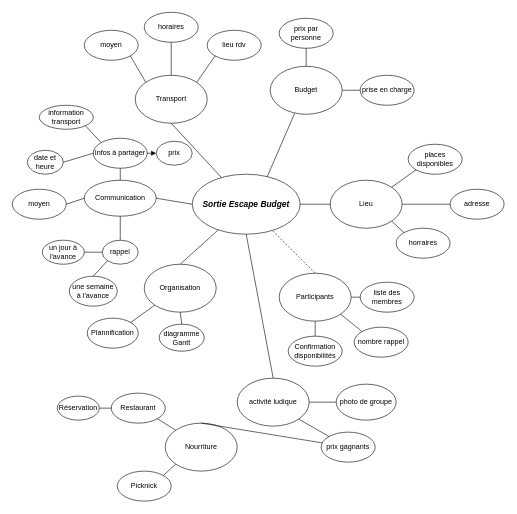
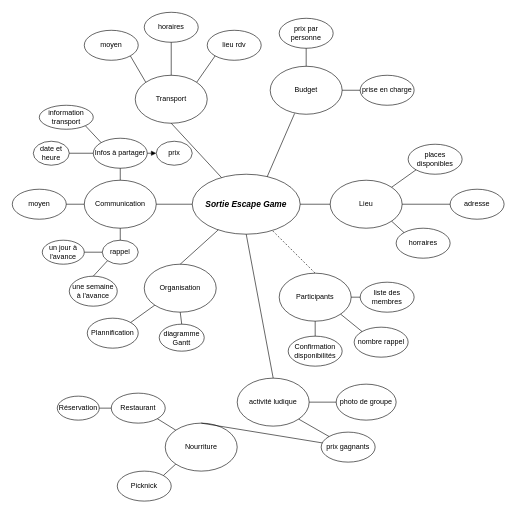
(45, 162) -> (51, 153)
(120, 198) -> (120, 204)
(246, 204) -> (246, 204)
